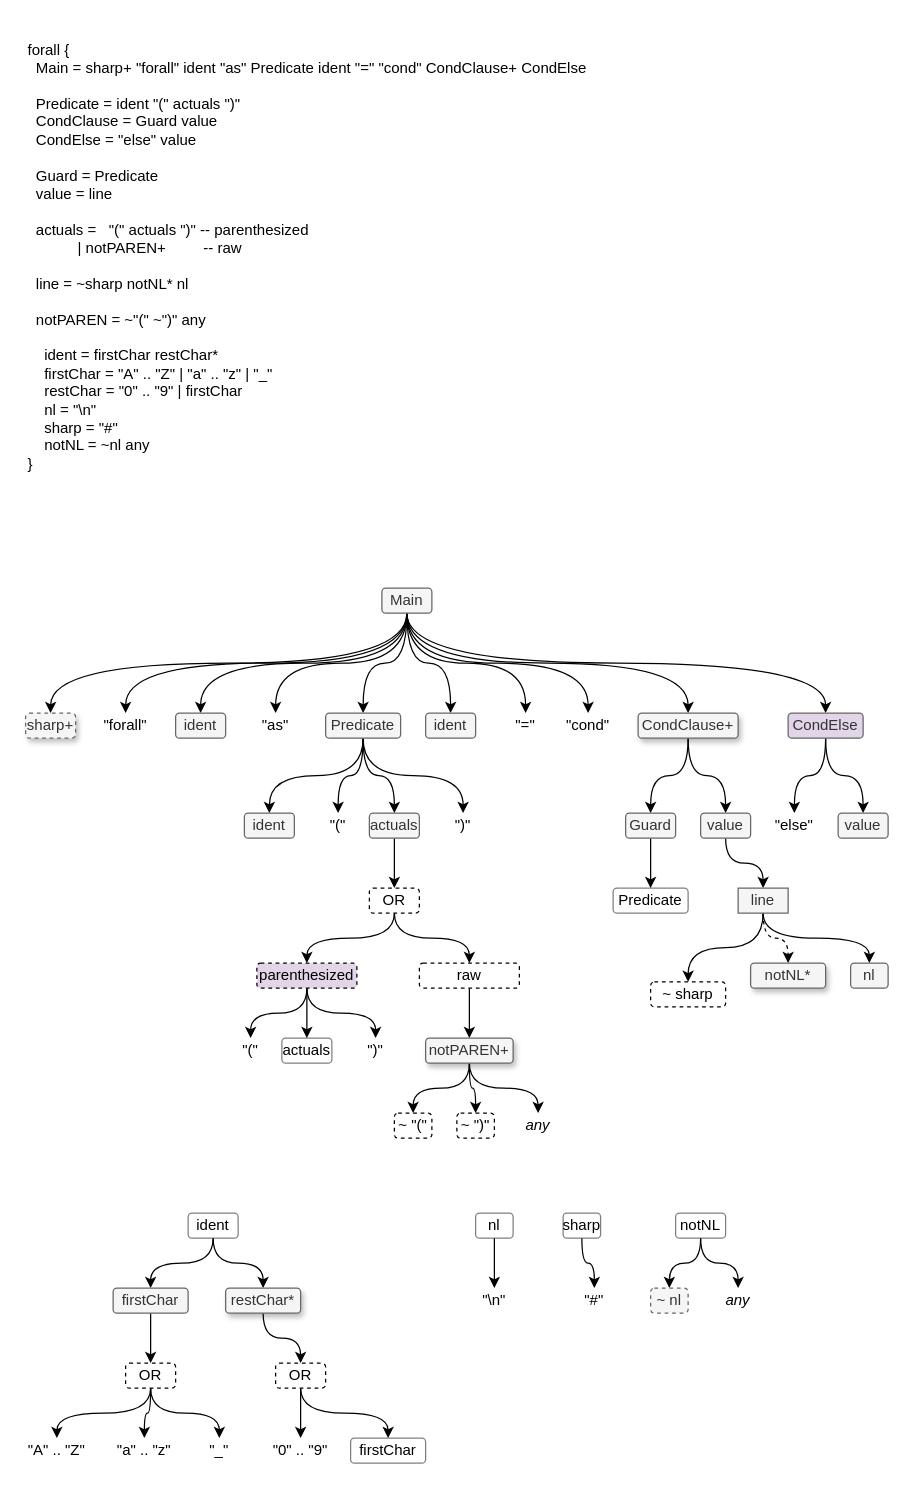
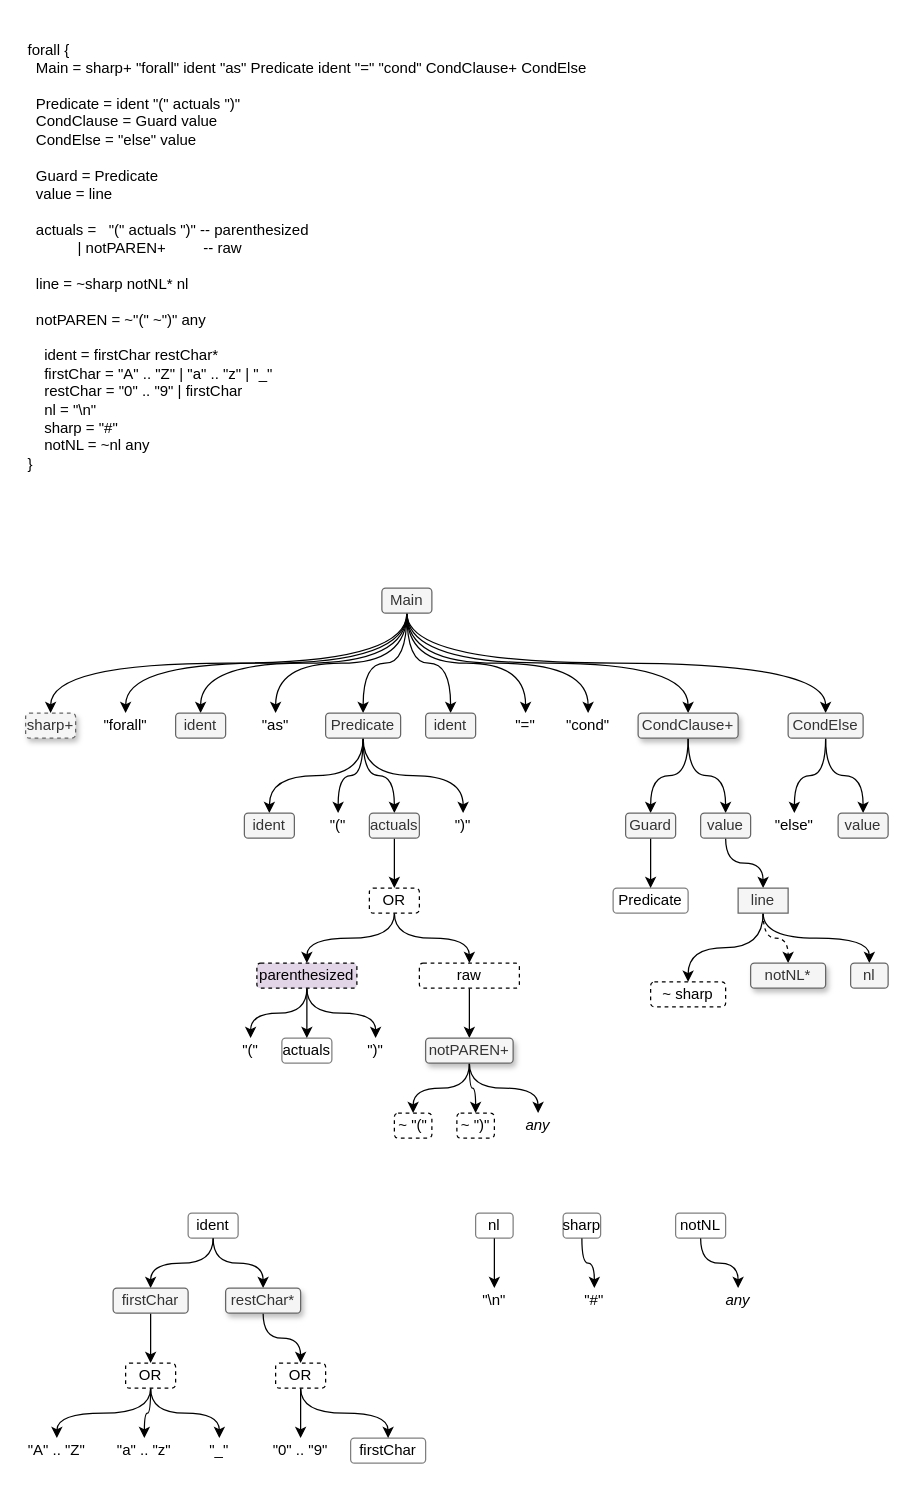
(826, 726) -> (826, 726)
(682, 1263) -> none
(669, 1301) -> none
